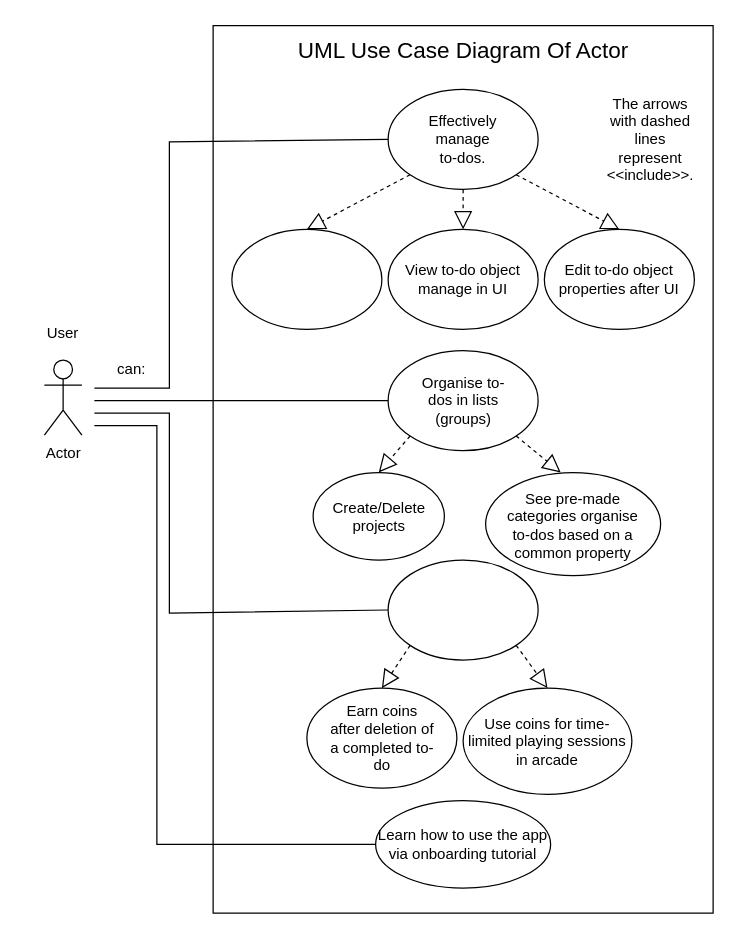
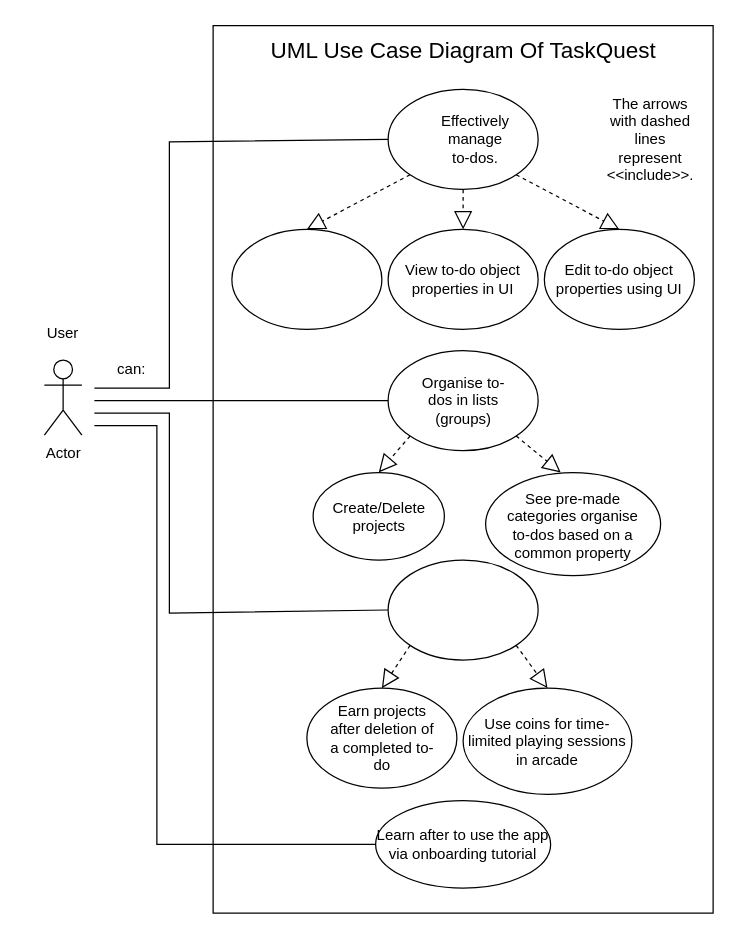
(464, 51) -> (464, 51)
(463, 139) -> (476, 139)
(463, 279) -> (463, 279)
(619, 279) -> (619, 279)
(383, 738) -> (383, 738)
(463, 844) -> (463, 844)
